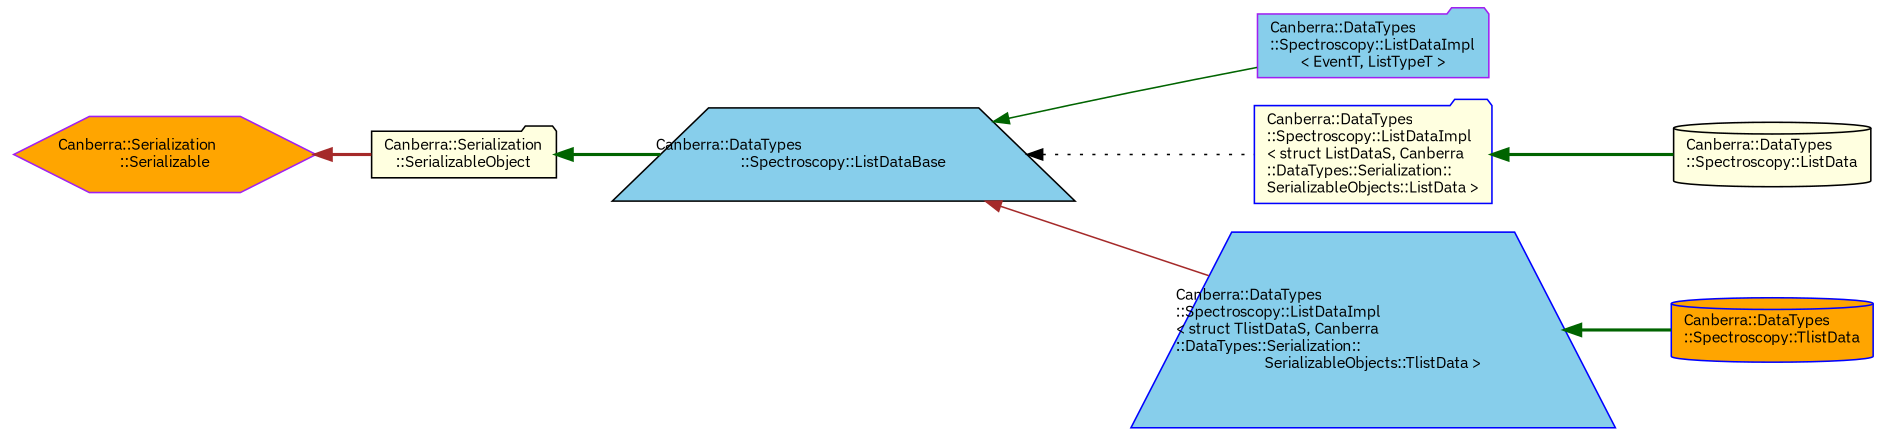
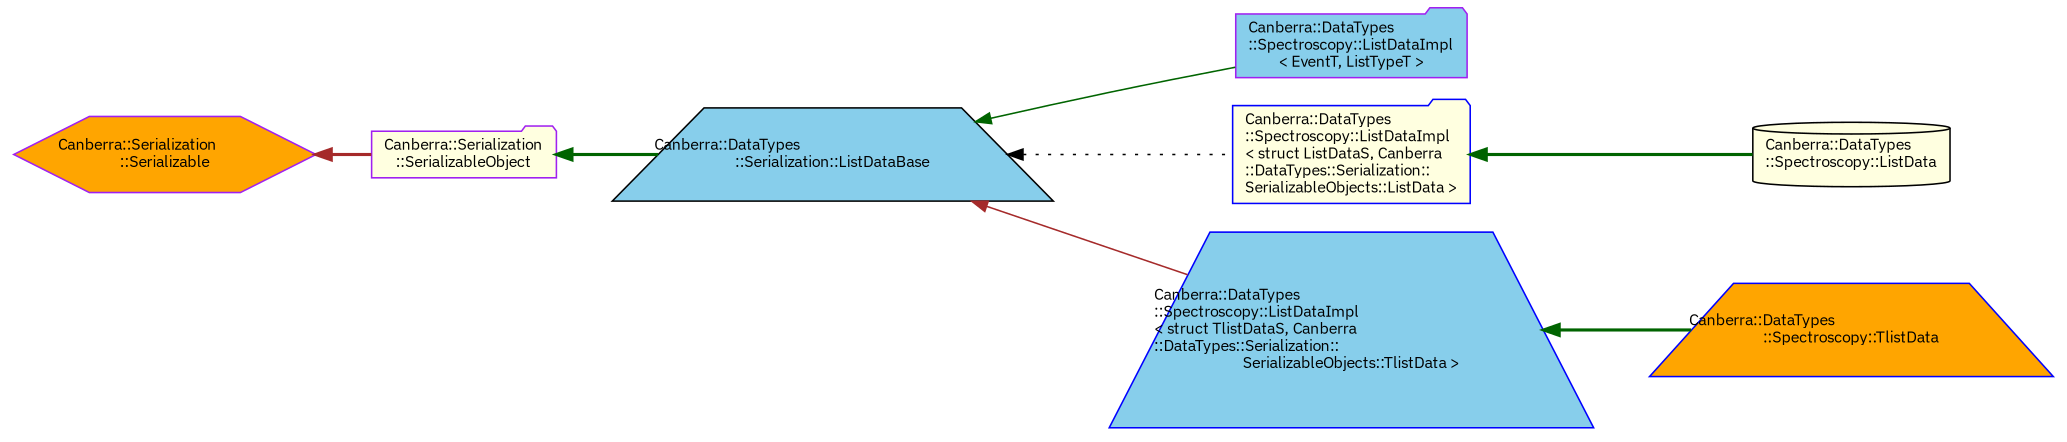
(464, 155) -> (464, 155)
(844, 155) -> (833, 155)
(1772, 330) -> (1851, 330)
